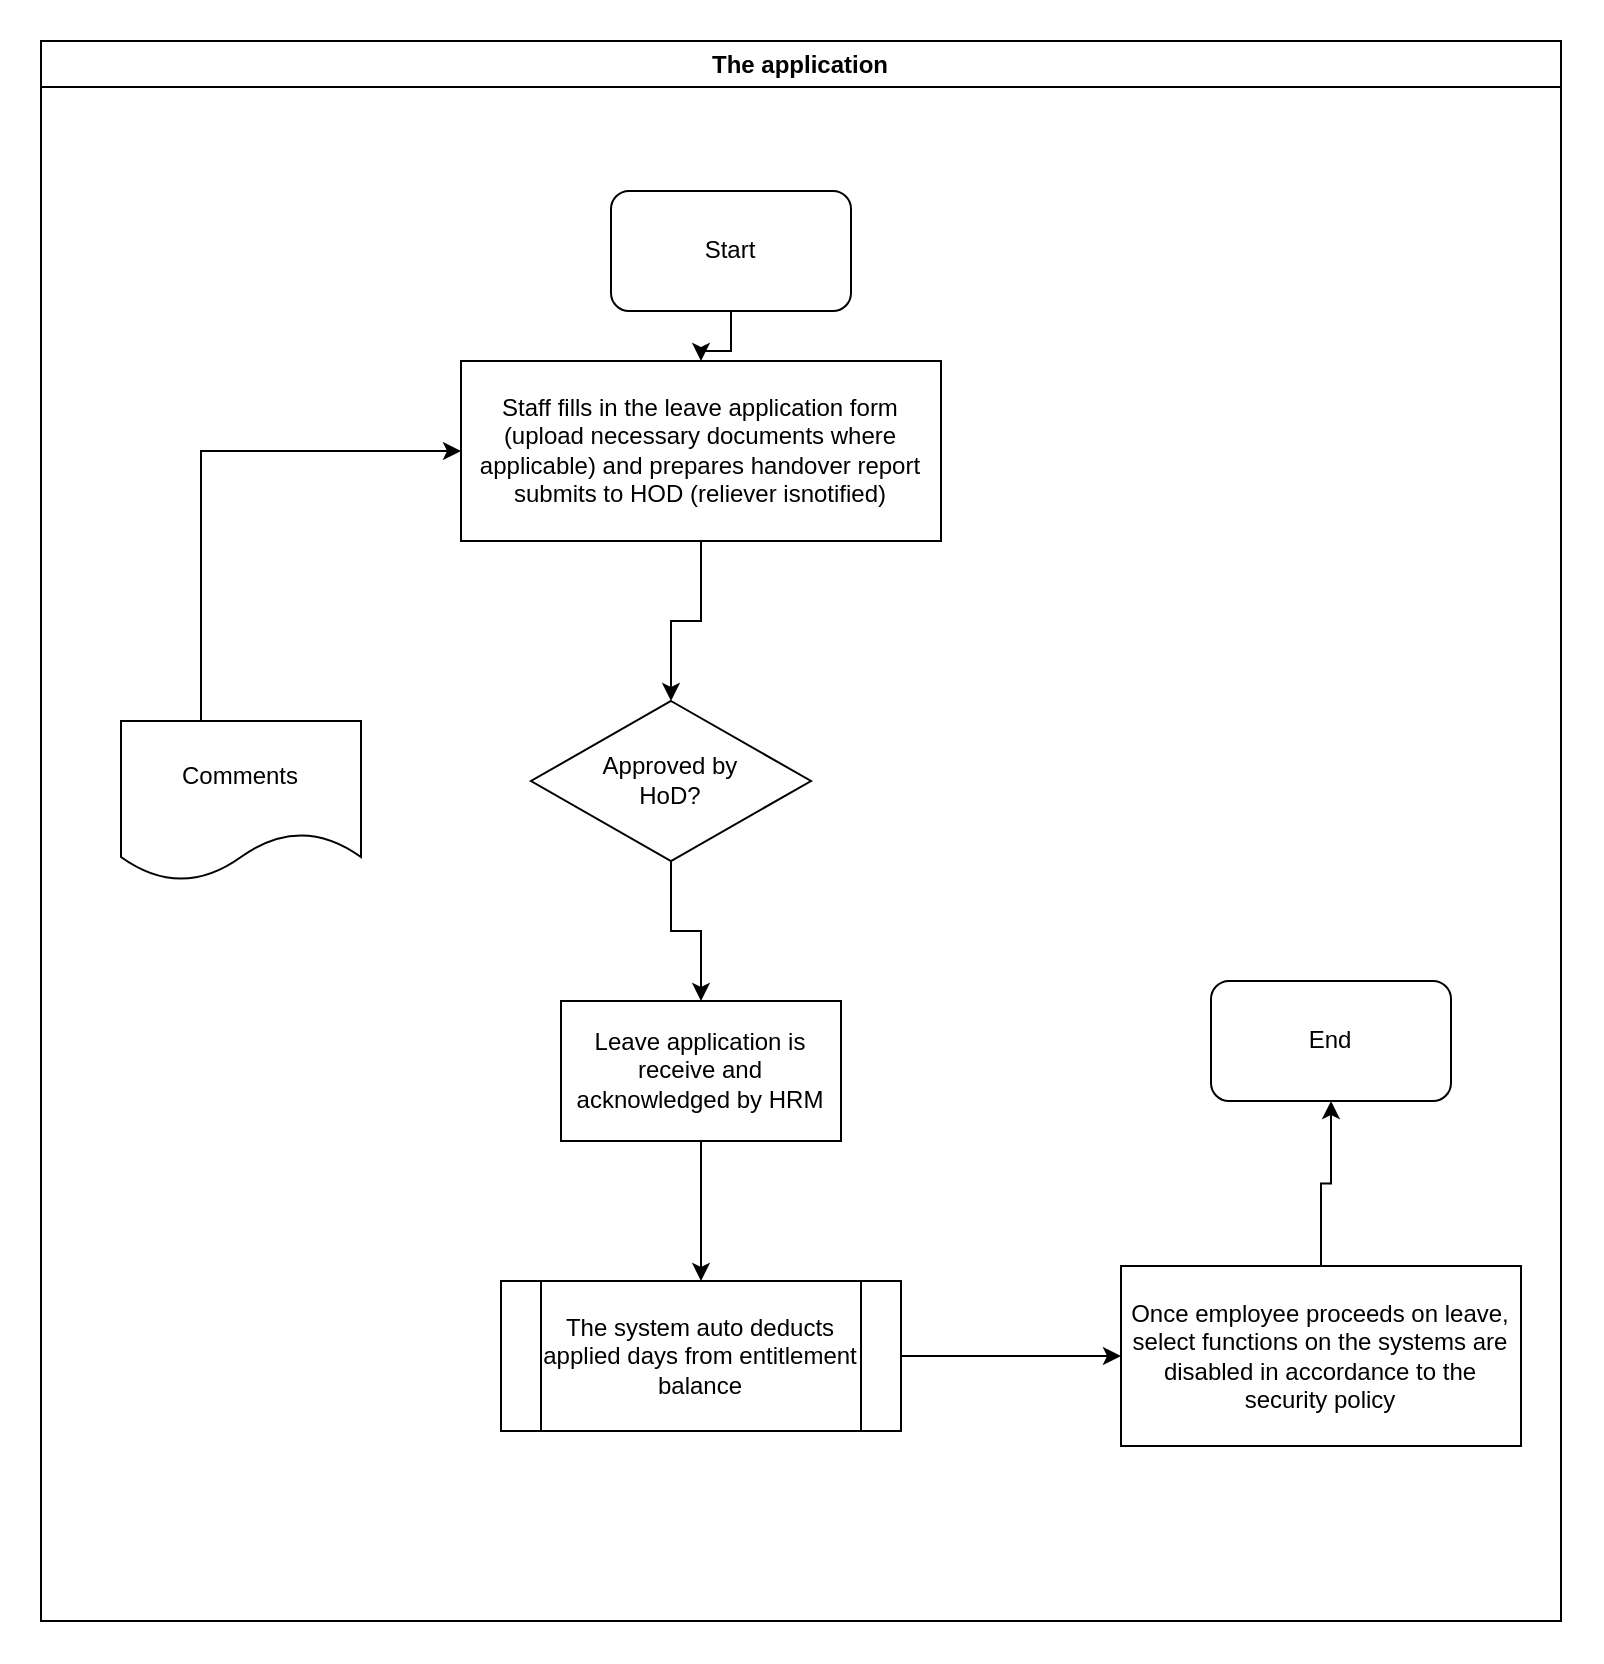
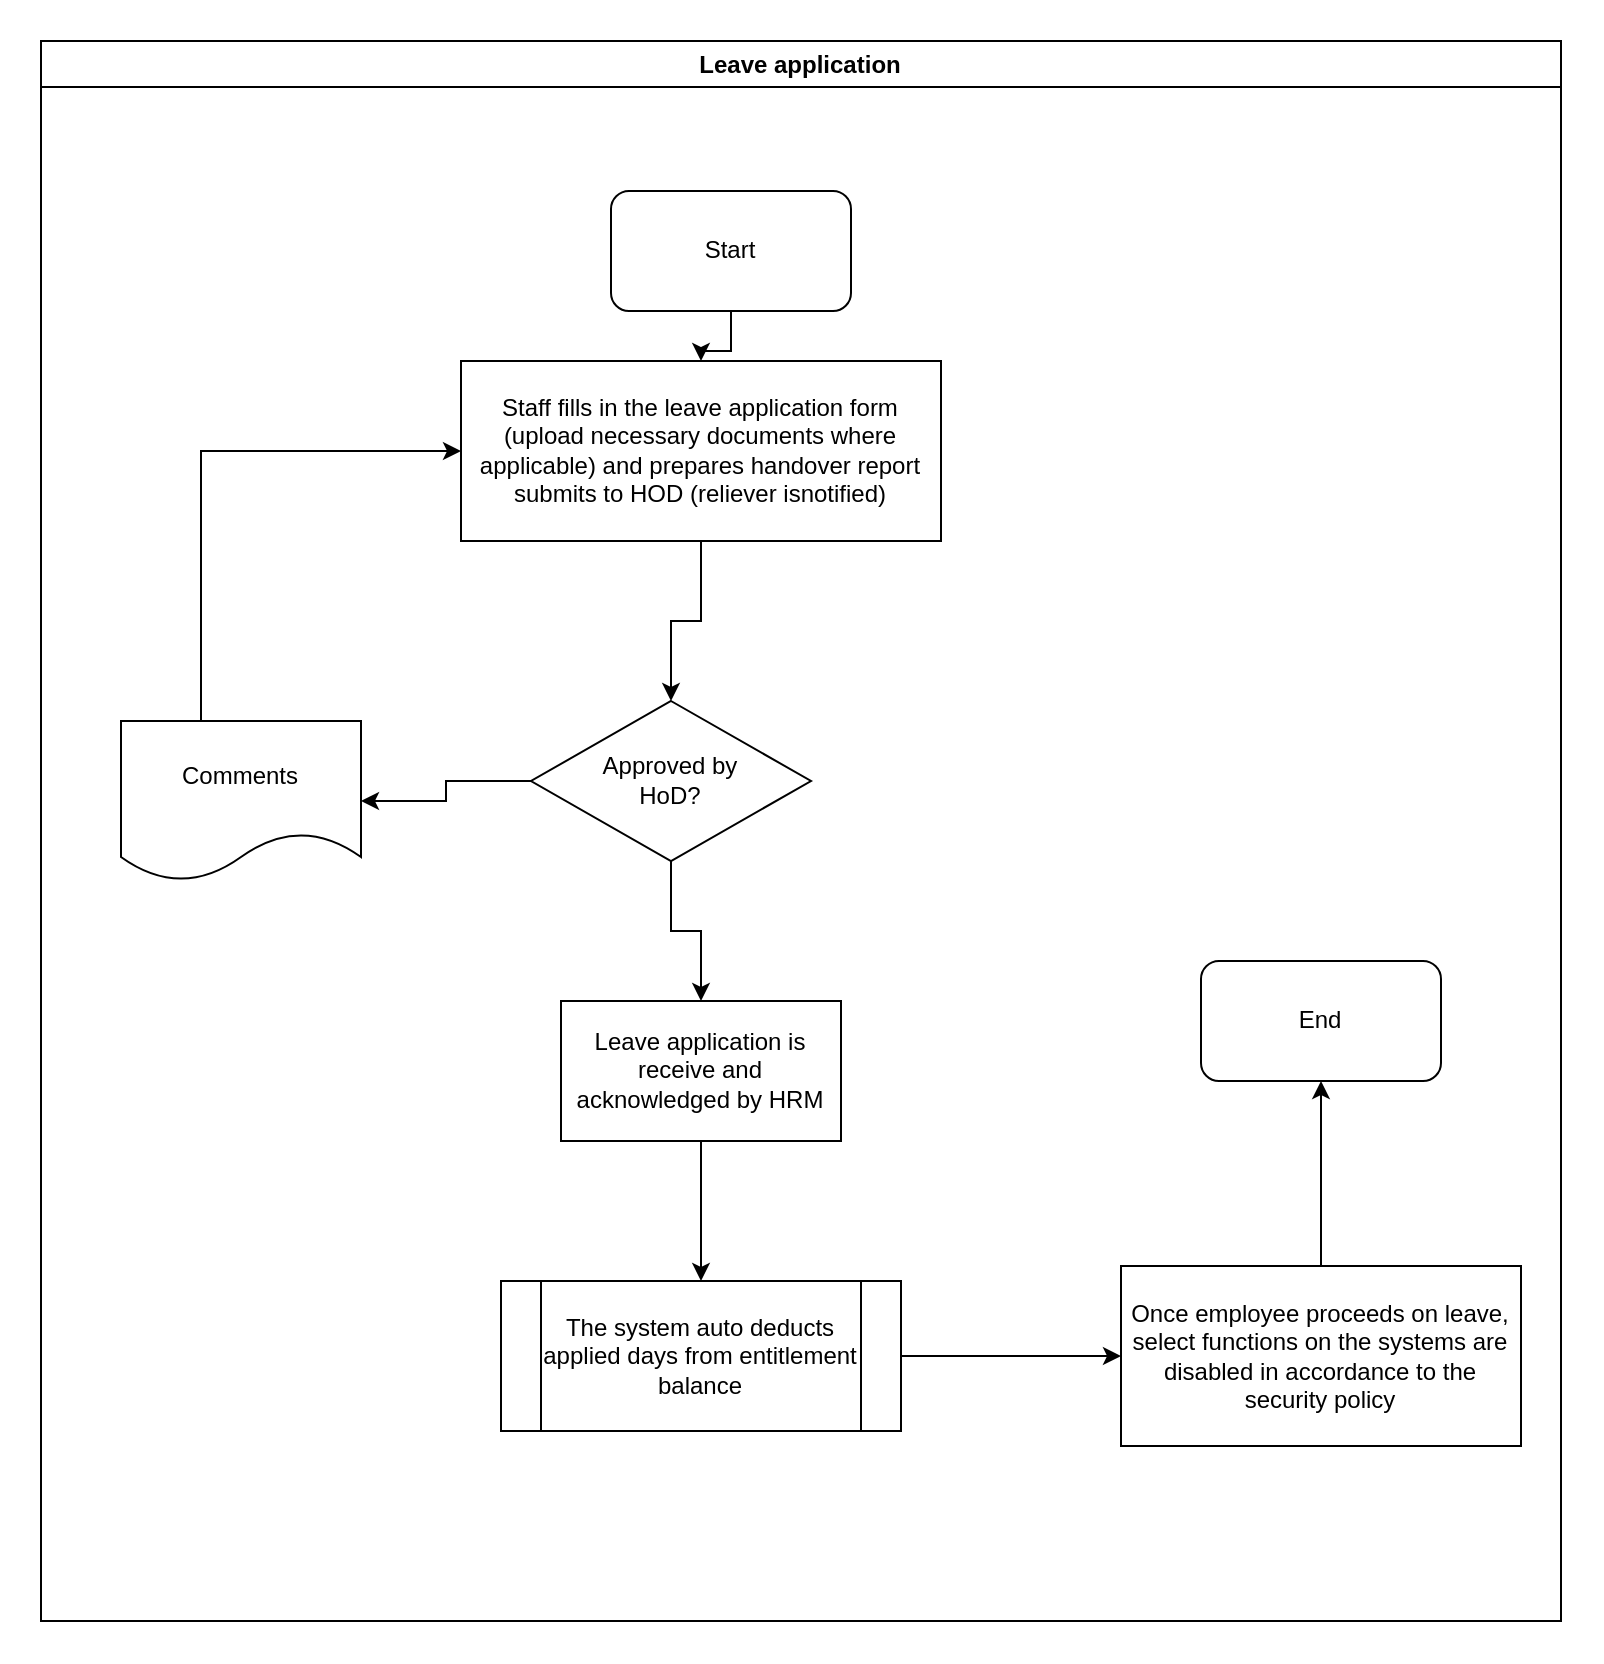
(800, 65) -> (800, 65)
none -> (446, 784)
(1331, 1041) -> (1321, 1021)
